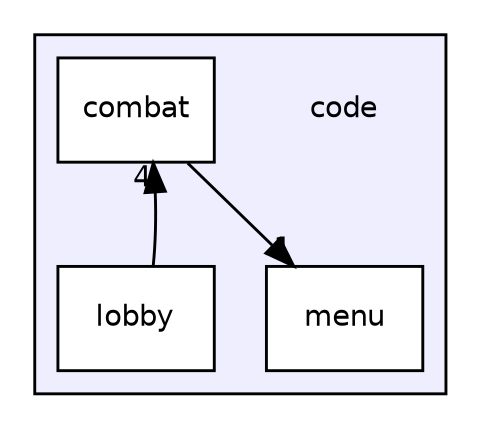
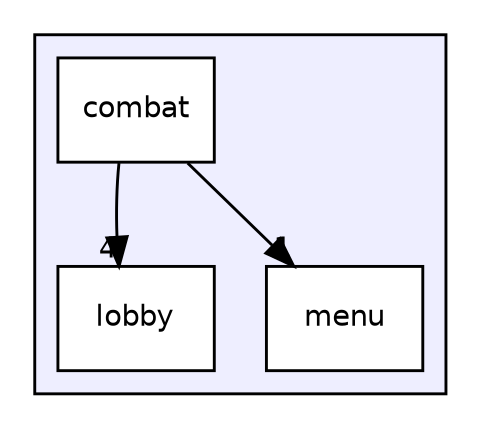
(345, 110) -> none
(155, 229) -> (117, 200)
